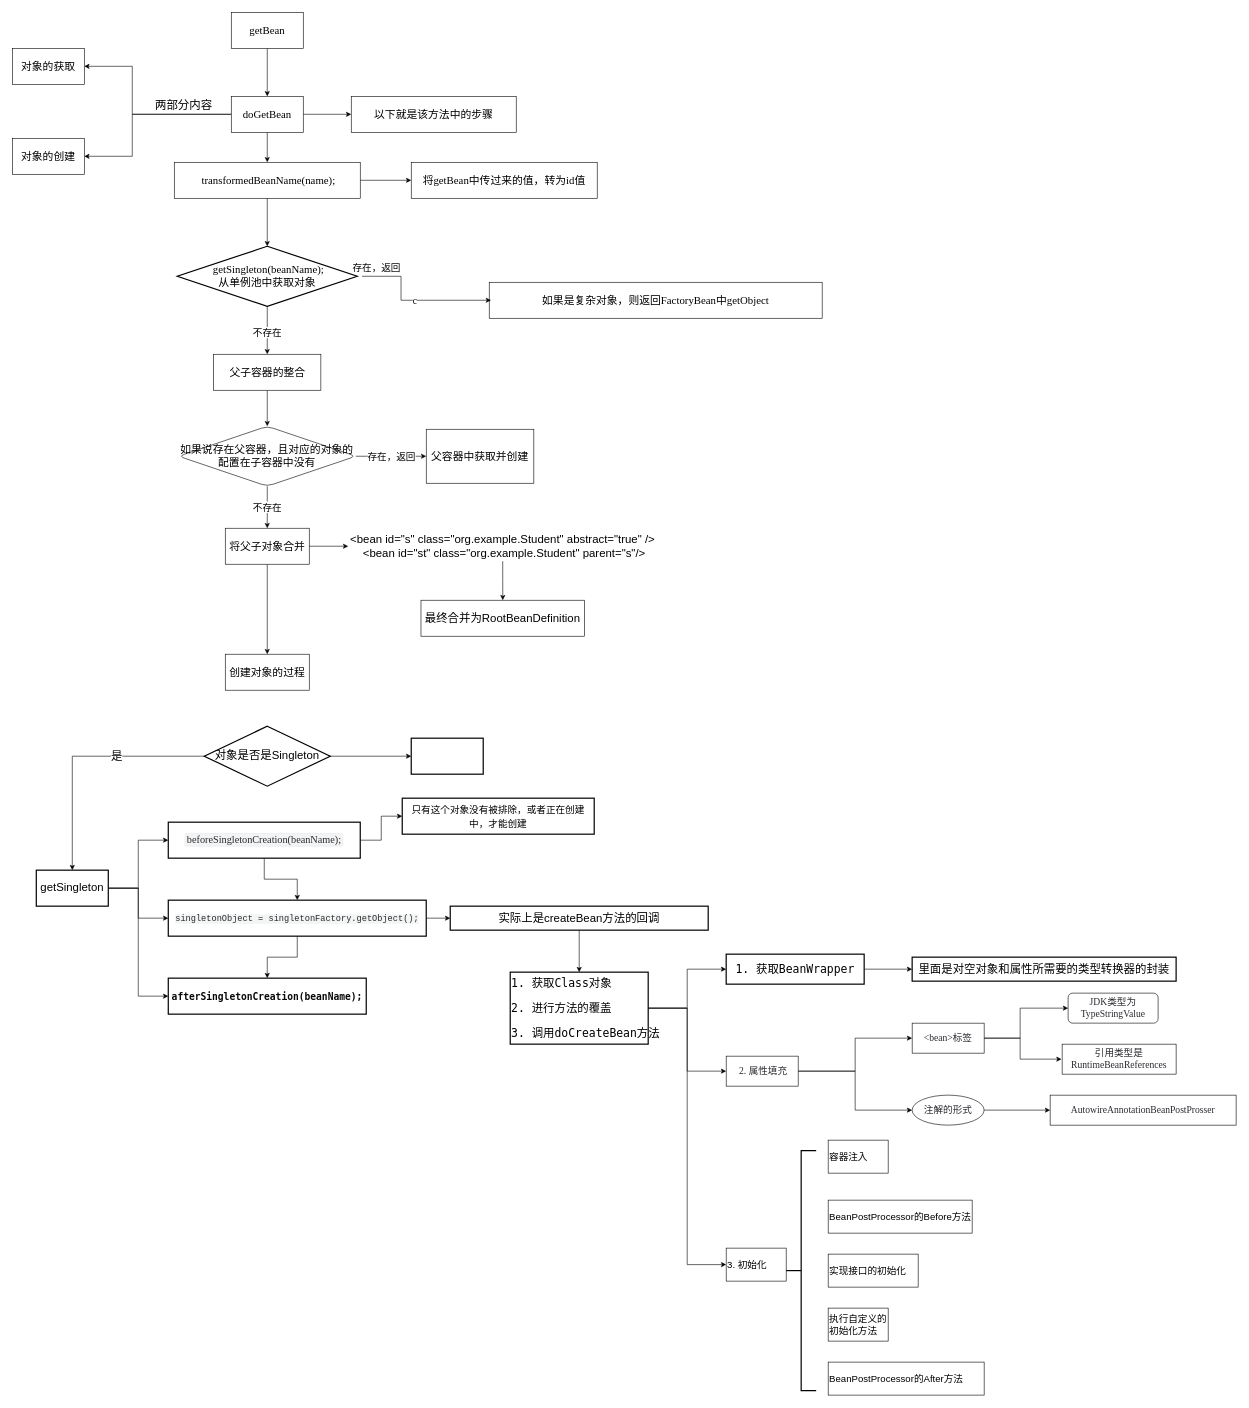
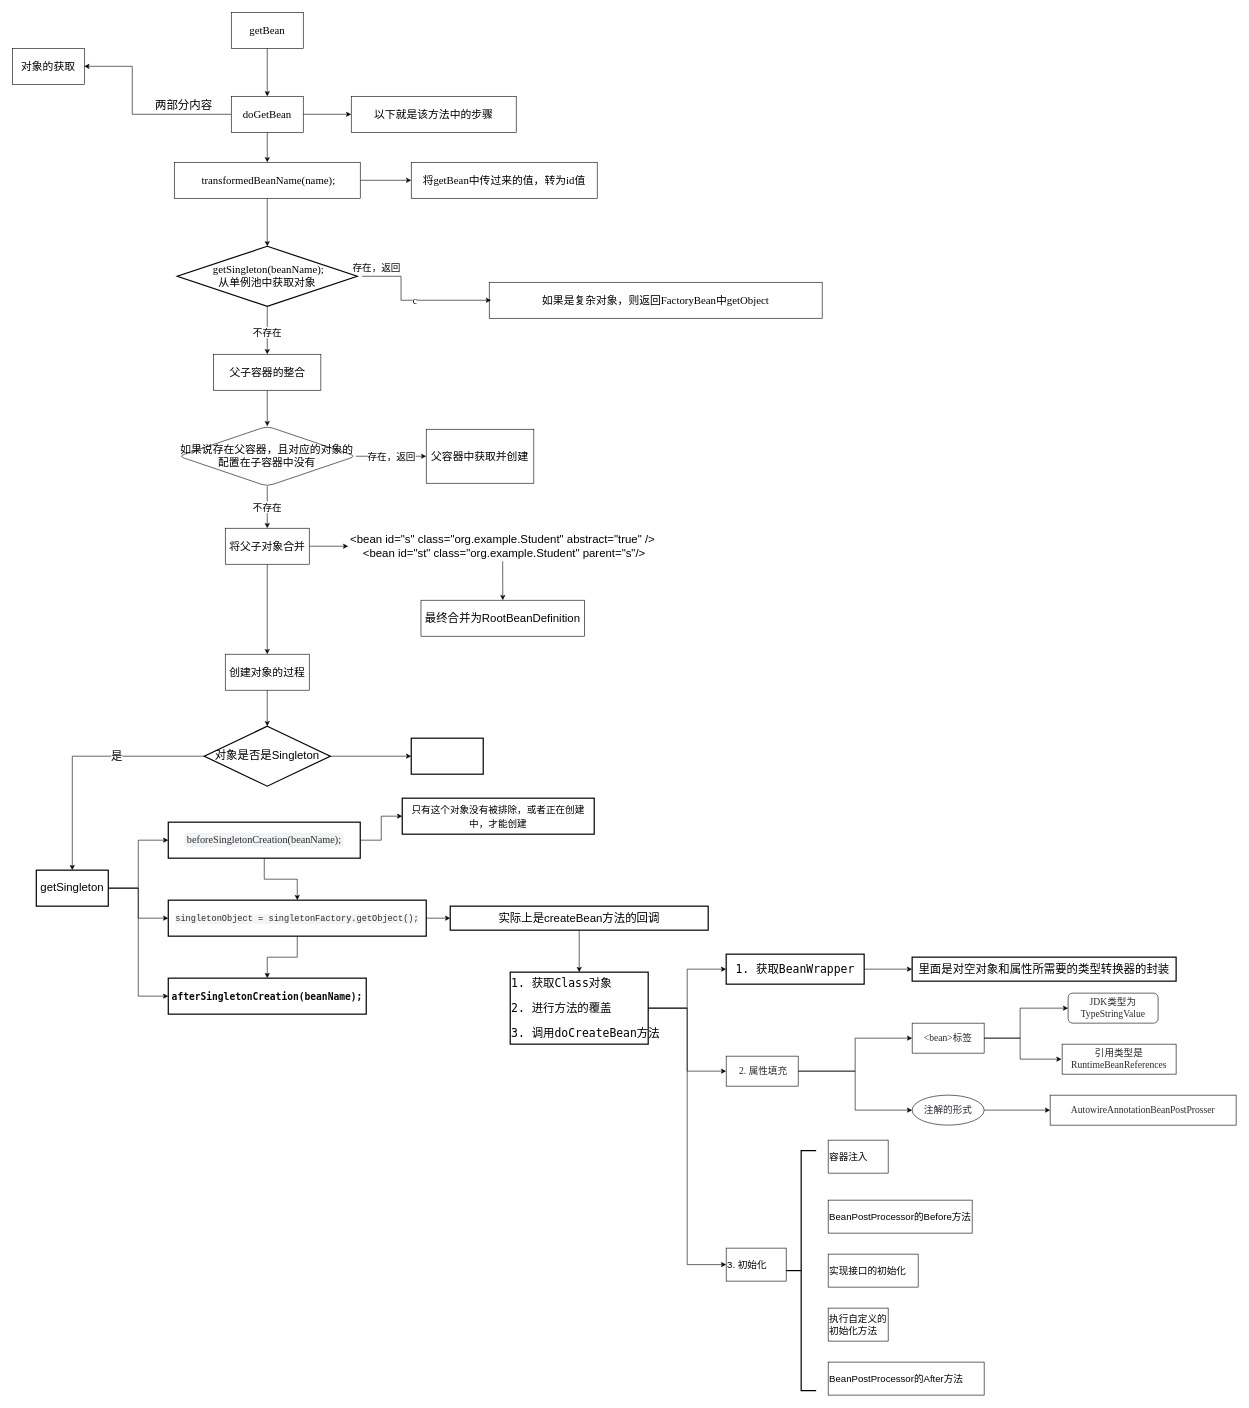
(48, 156) -> none
(89, 156) -> none
none -> (267, 720)
